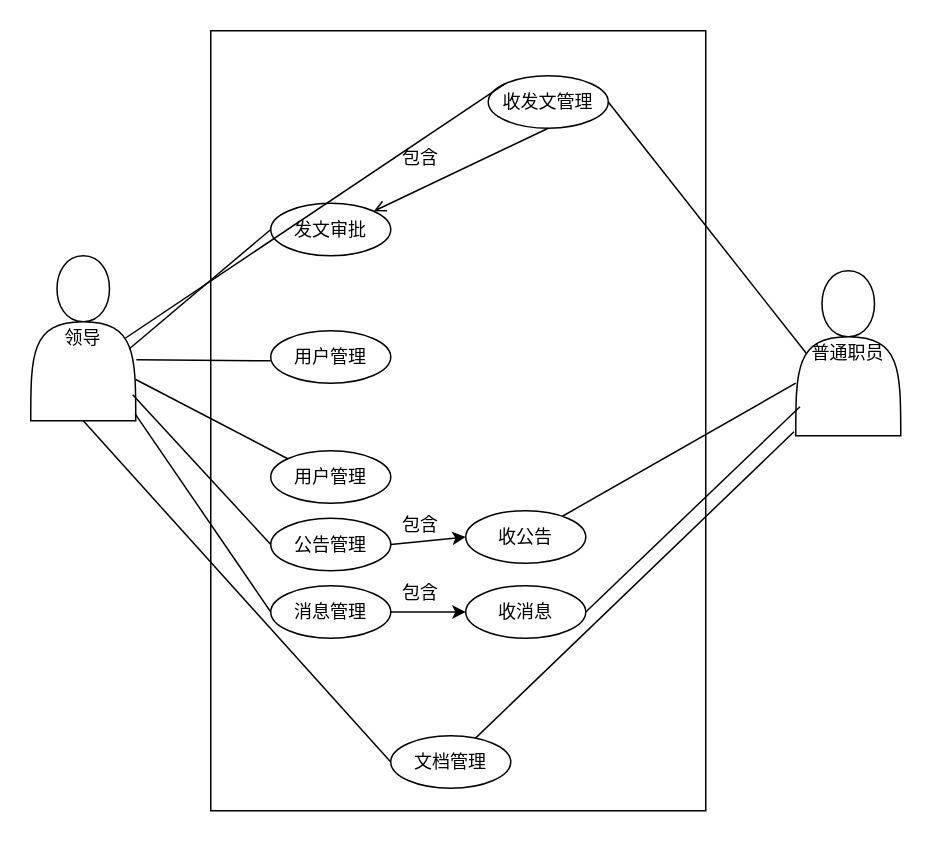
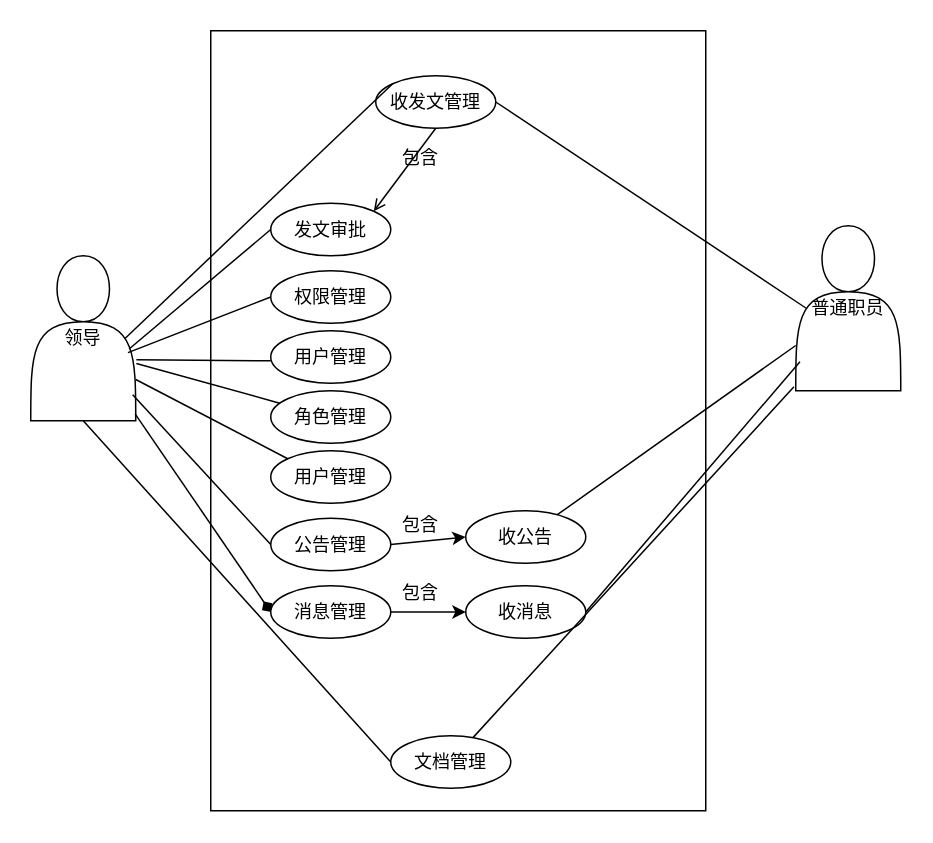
(548, 102) -> (436, 102)
none -> (331, 297)
none -> (199, 325)
(848, 353) -> (848, 308)
none -> (208, 383)
none -> (331, 417)
(266, 605) -> (263, 601)
